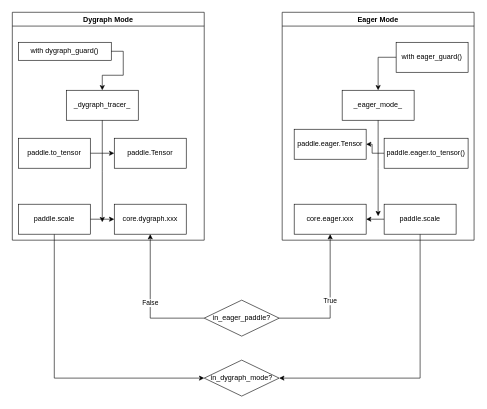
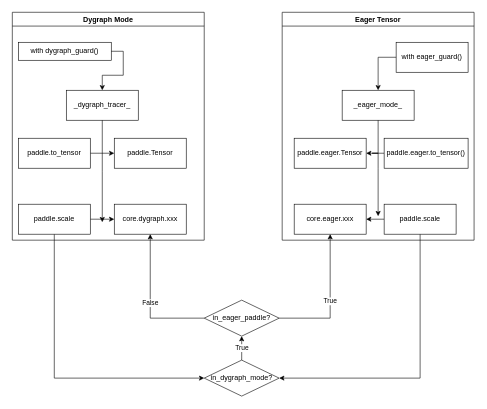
(378, 20) -> (378, 20)
(330, 144) -> (330, 153)
none -> (242, 347)
